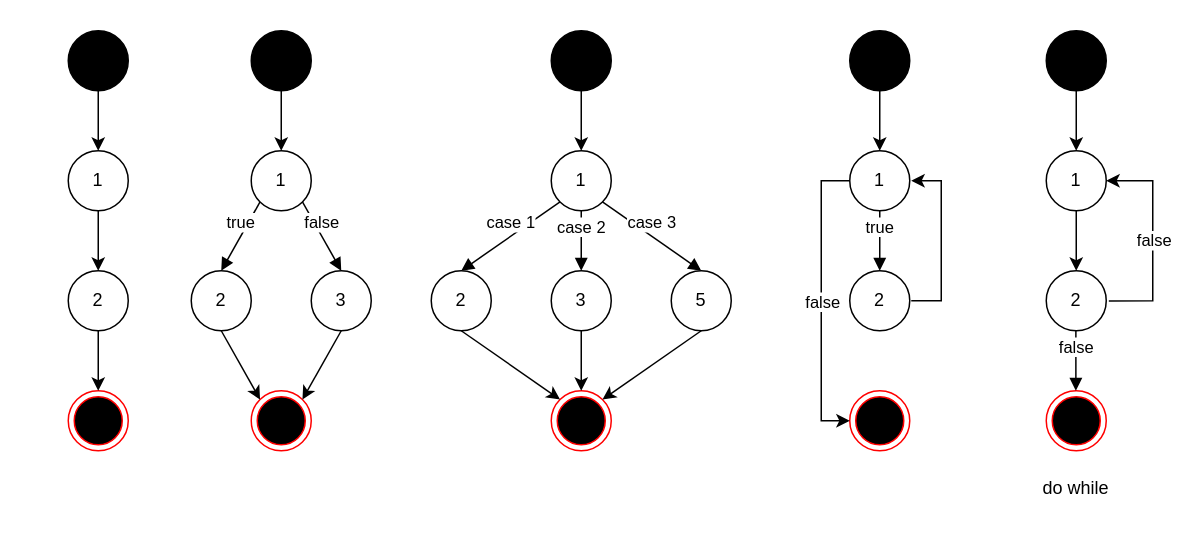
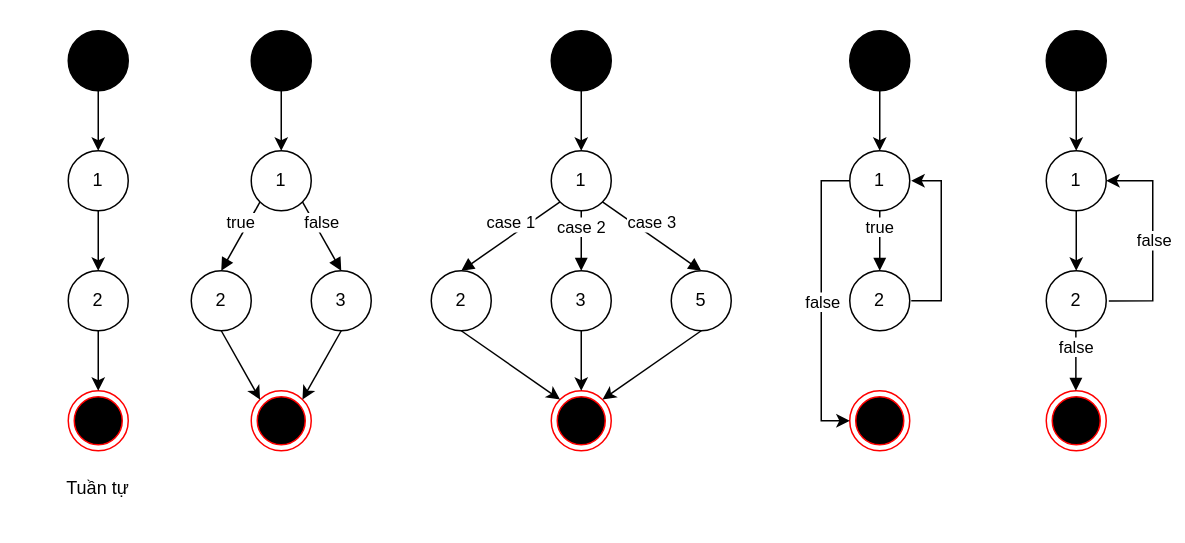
none -> (98, 488)
(1076, 488) -> none
